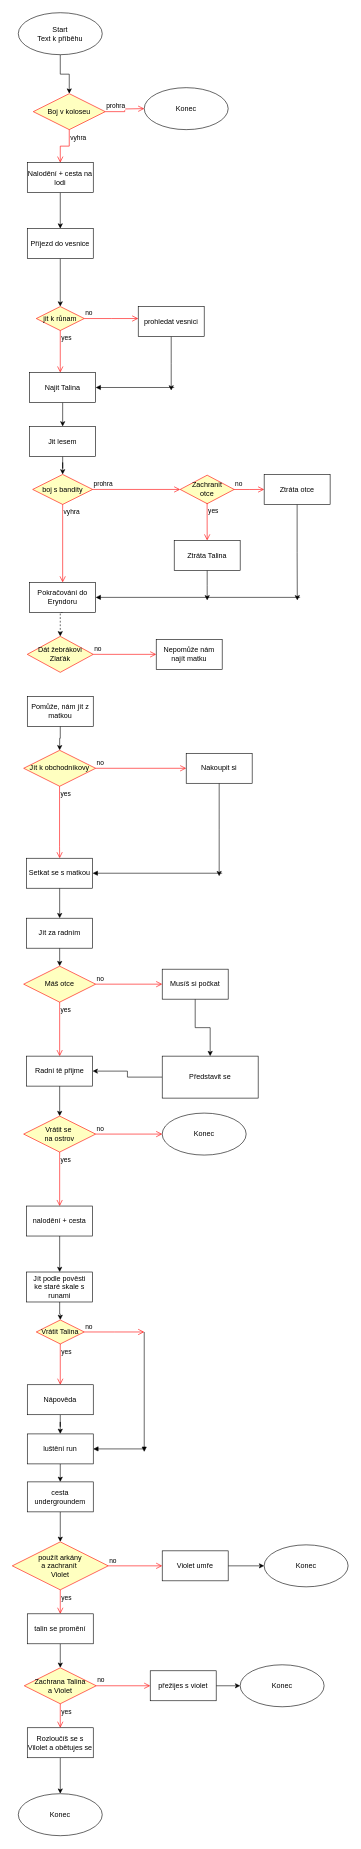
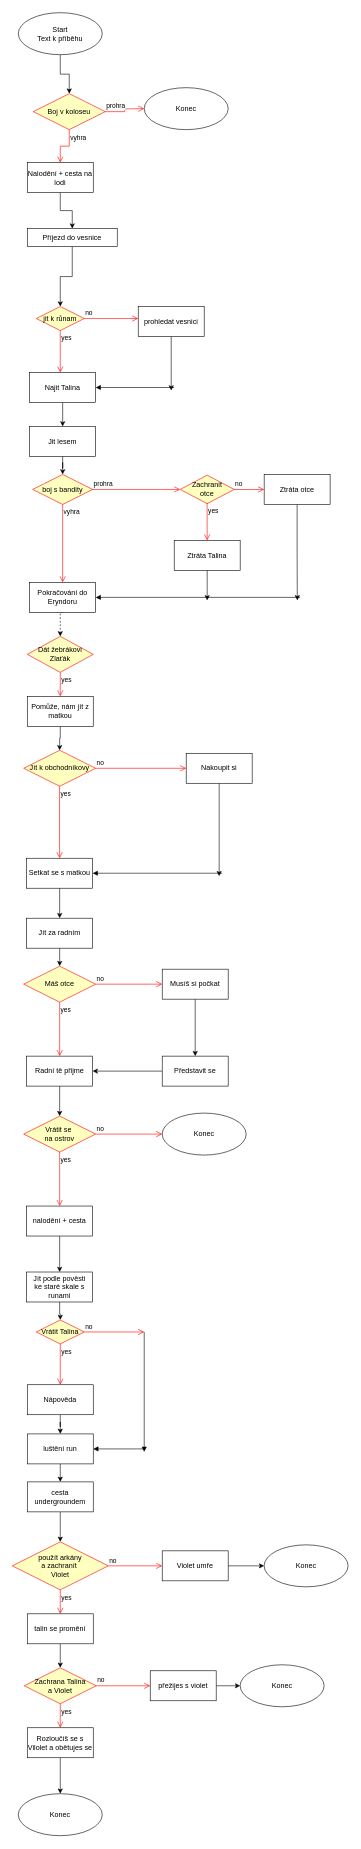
(60, 243) -> (72, 237)
(124, 654) -> none
(189, 654) -> none
none -> (60, 684)
(210, 1077) -> (195, 1071)
